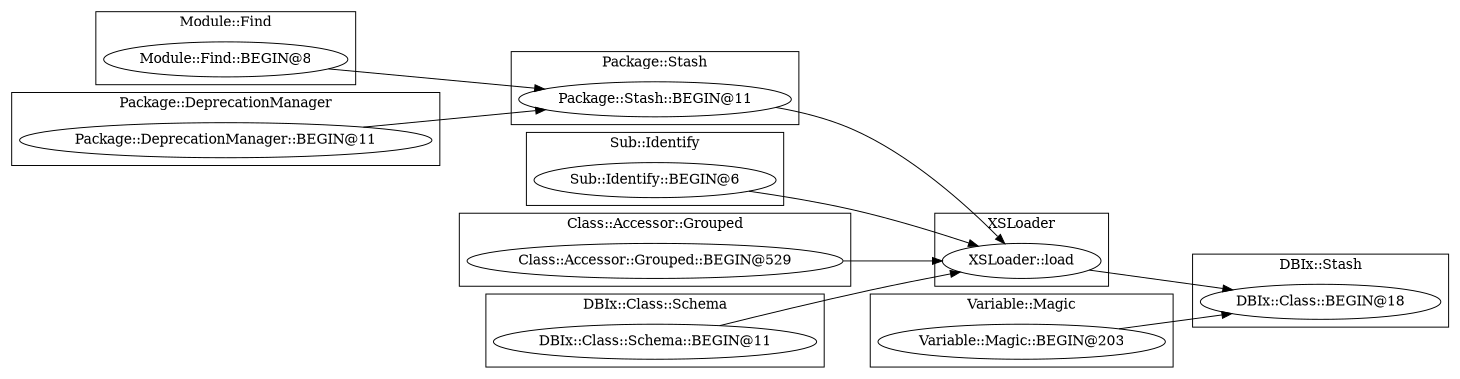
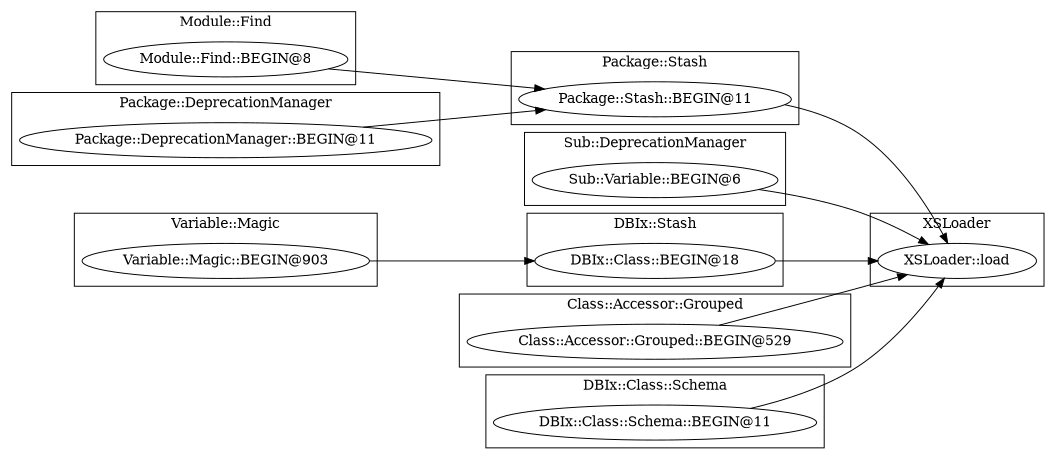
(655, 144) -> (655, 144)
(655, 180) -> (655, 180)
(1156, 279) -> (822, 261)
(1022, 342) -> (226, 261)
